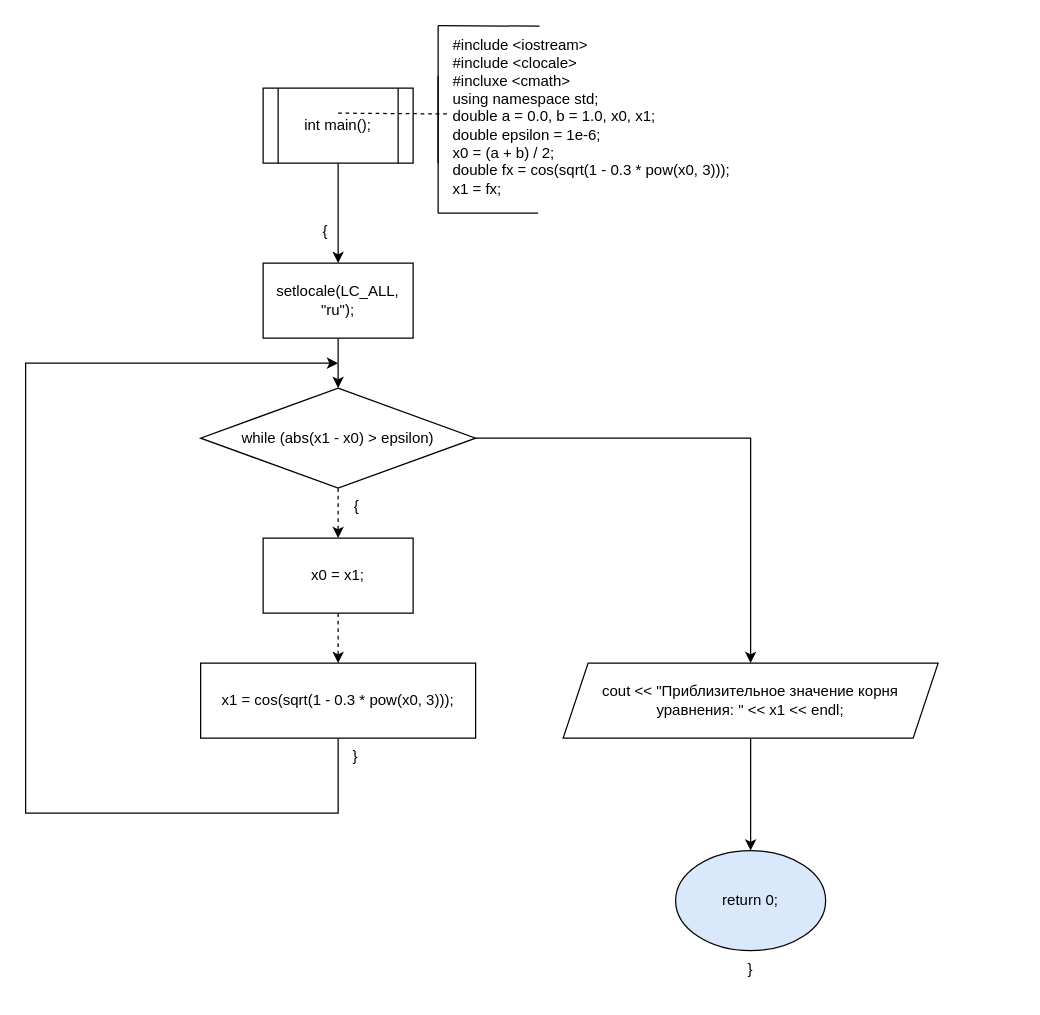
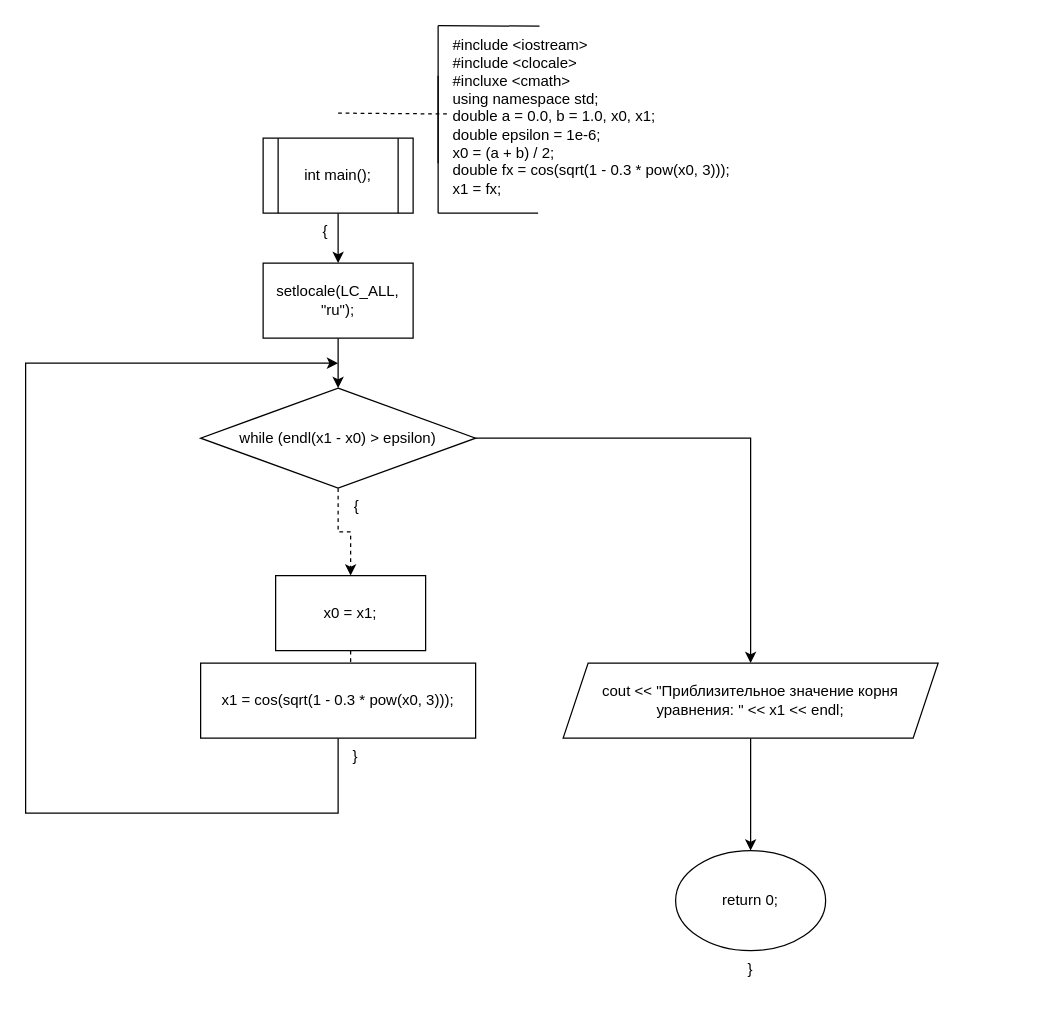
(338, 126) -> (338, 176)
(338, 438) -> (338, 438)
(338, 576) -> (351, 613)
(751, 901) -> (751, 901)
